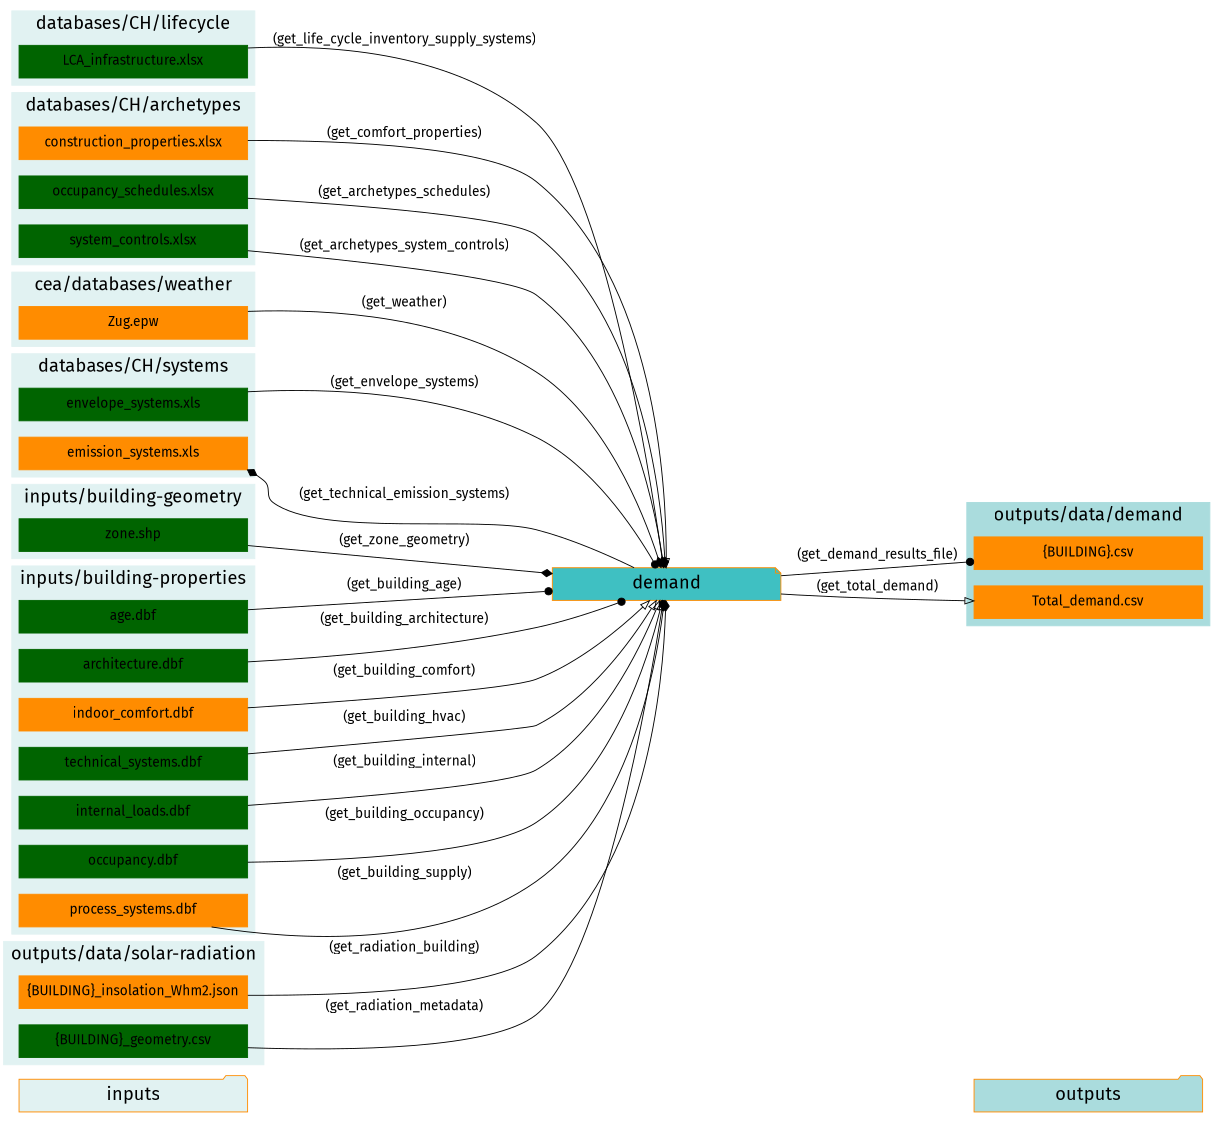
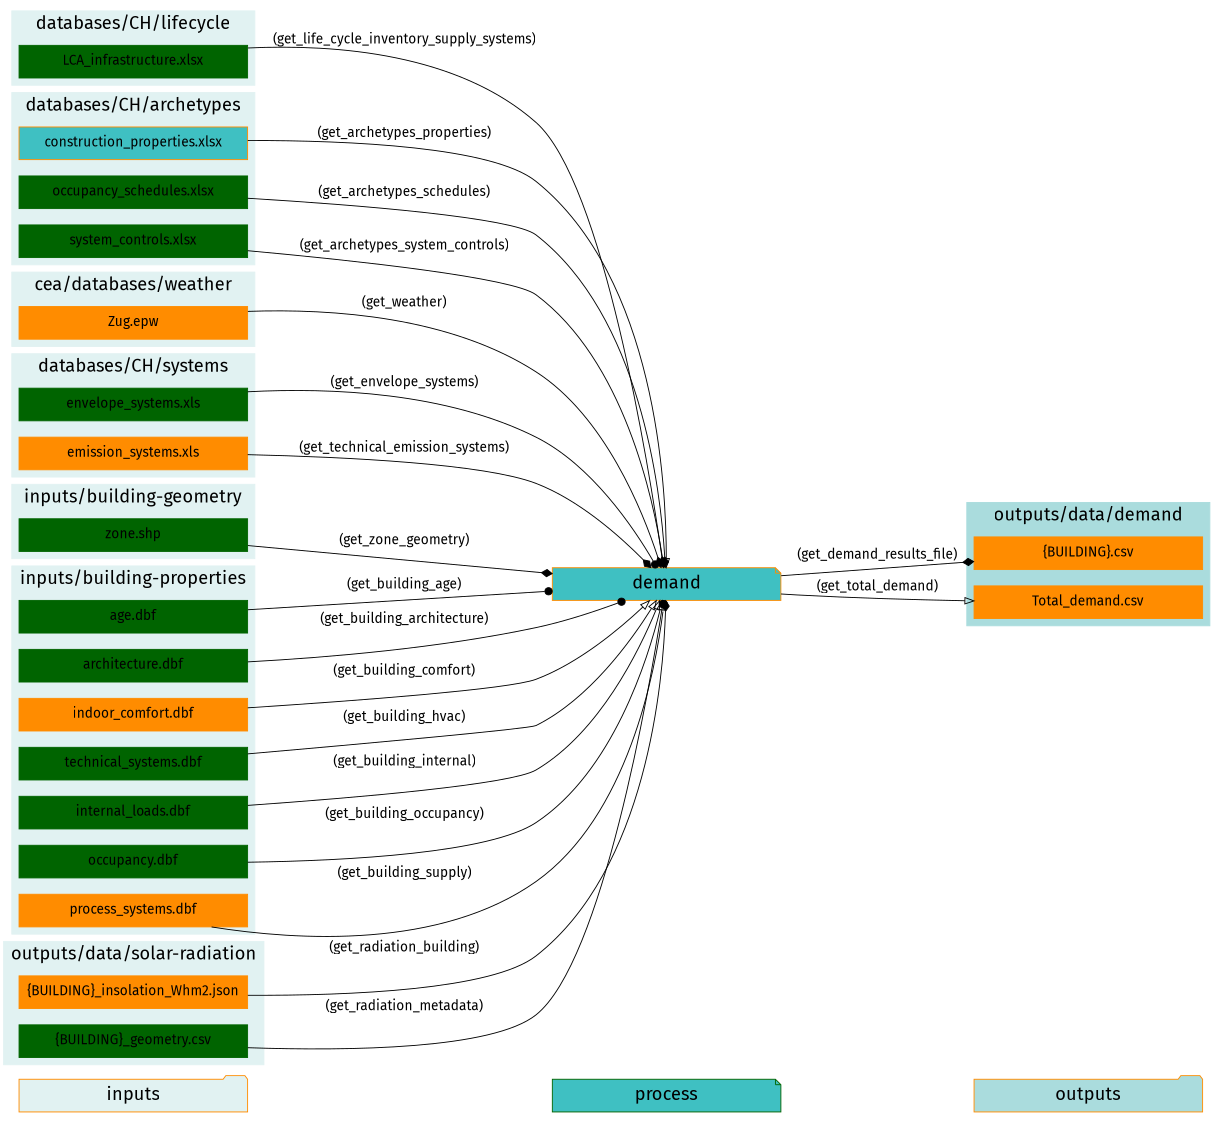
(404, 134) -> (404, 134)
(133, 143) -> (133, 143)
(439, 524) -> (459, 468)
(874, 569) -> (874, 569)
(523, 889) -> (523, 889)
none -> (667, 1096)
